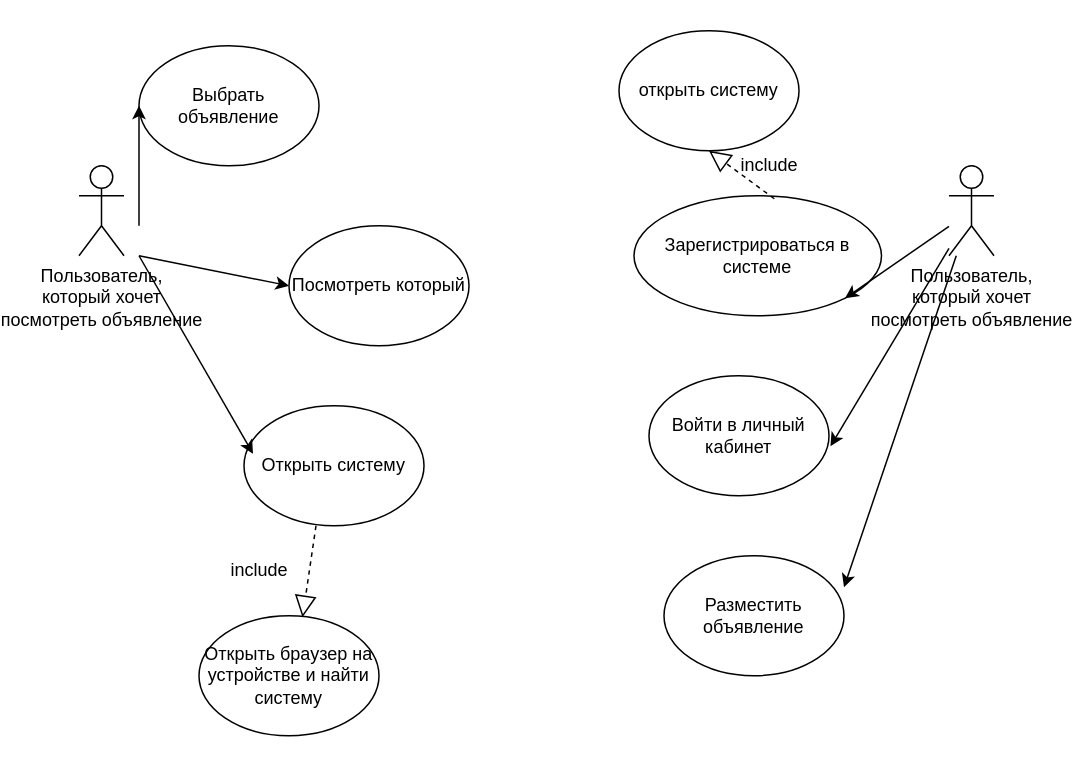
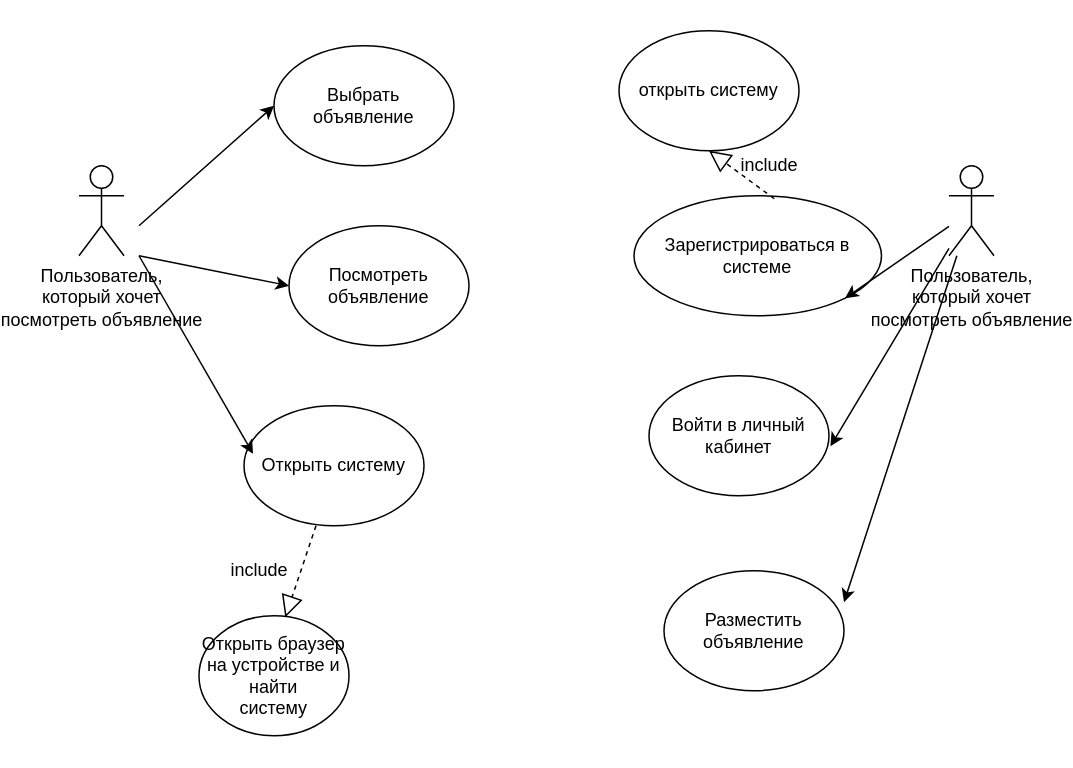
(229, 106) -> (364, 106)
(379, 286) -> (379, 286)
(754, 616) -> (754, 631)
(289, 676) -> (274, 676)
